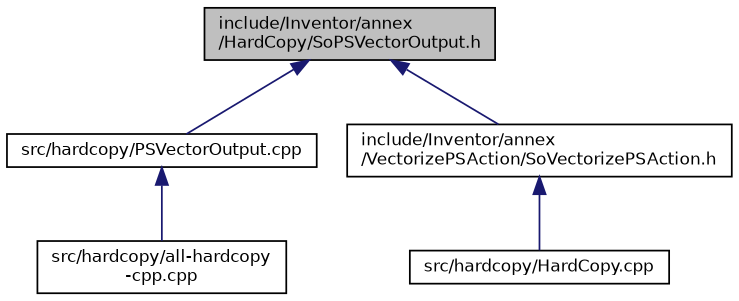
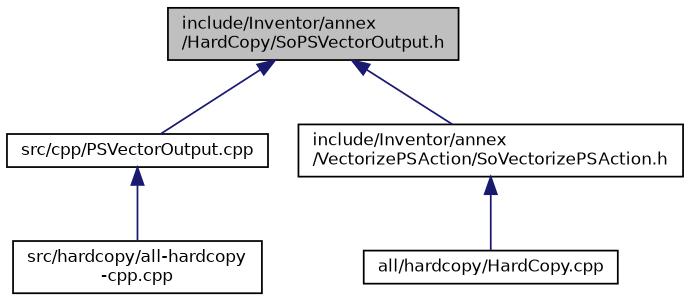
(162, 151) -> (137, 151)
(539, 267) -> (491, 267)
